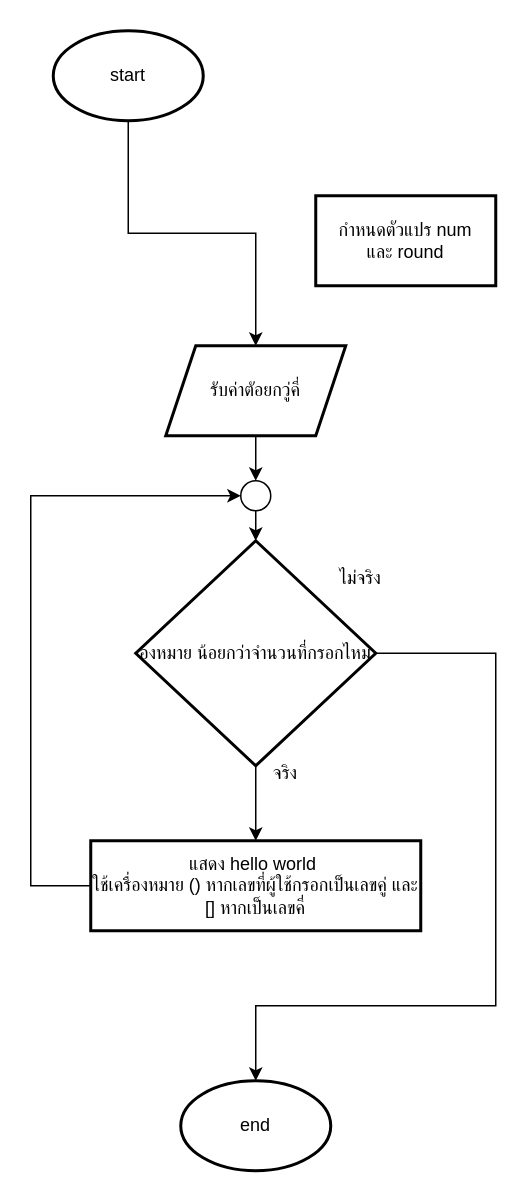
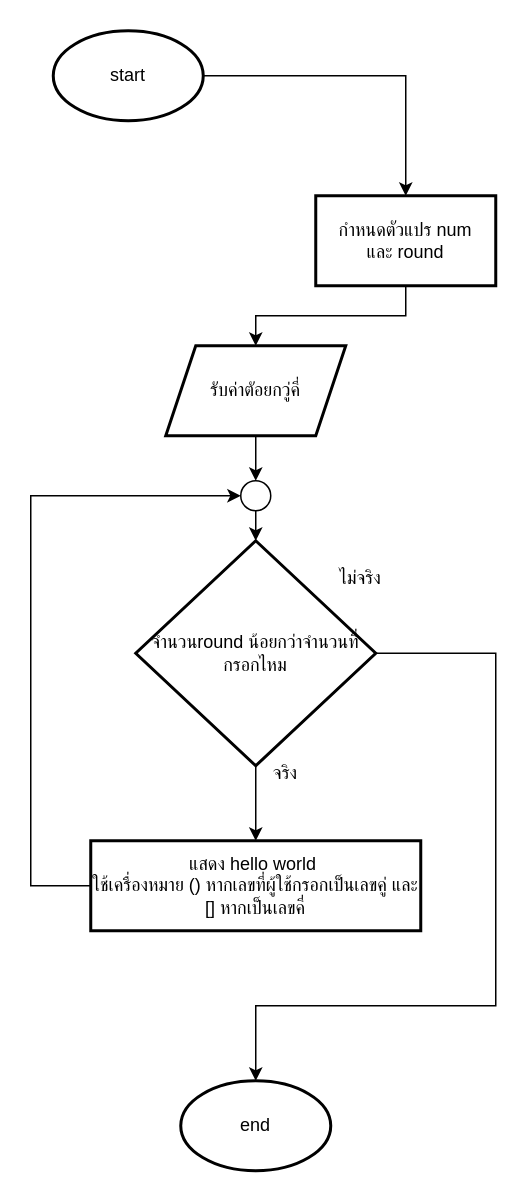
(174, 233) -> (360, 76)
none -> (347, 316)
(256, 653) -> (256, 653)
